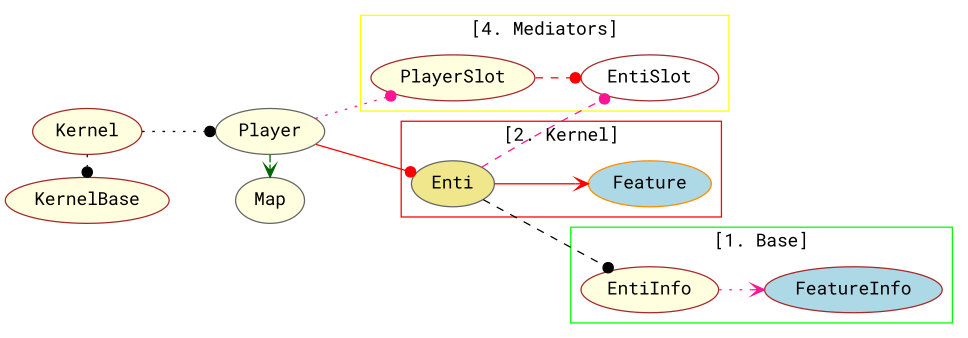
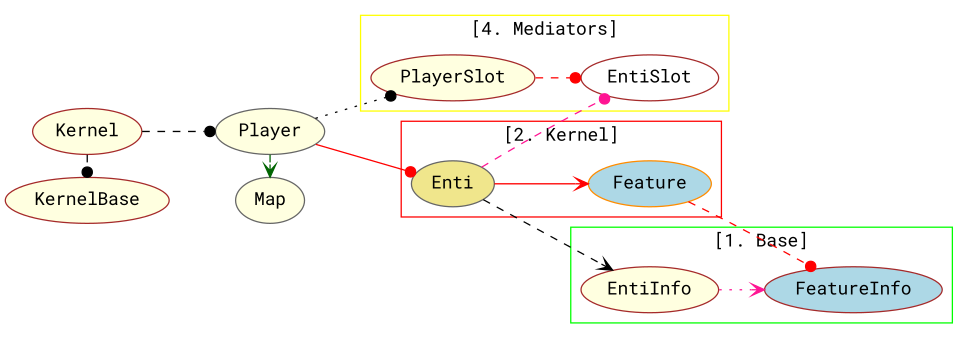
(351, 108) -> (351, 108)
(173, 131) -> (173, 131)
(87, 161) -> (87, 161)
(543, 232) -> (542, 232)
none -> (753, 235)
